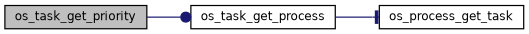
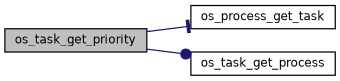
(354, 17) -> (166, 29)
